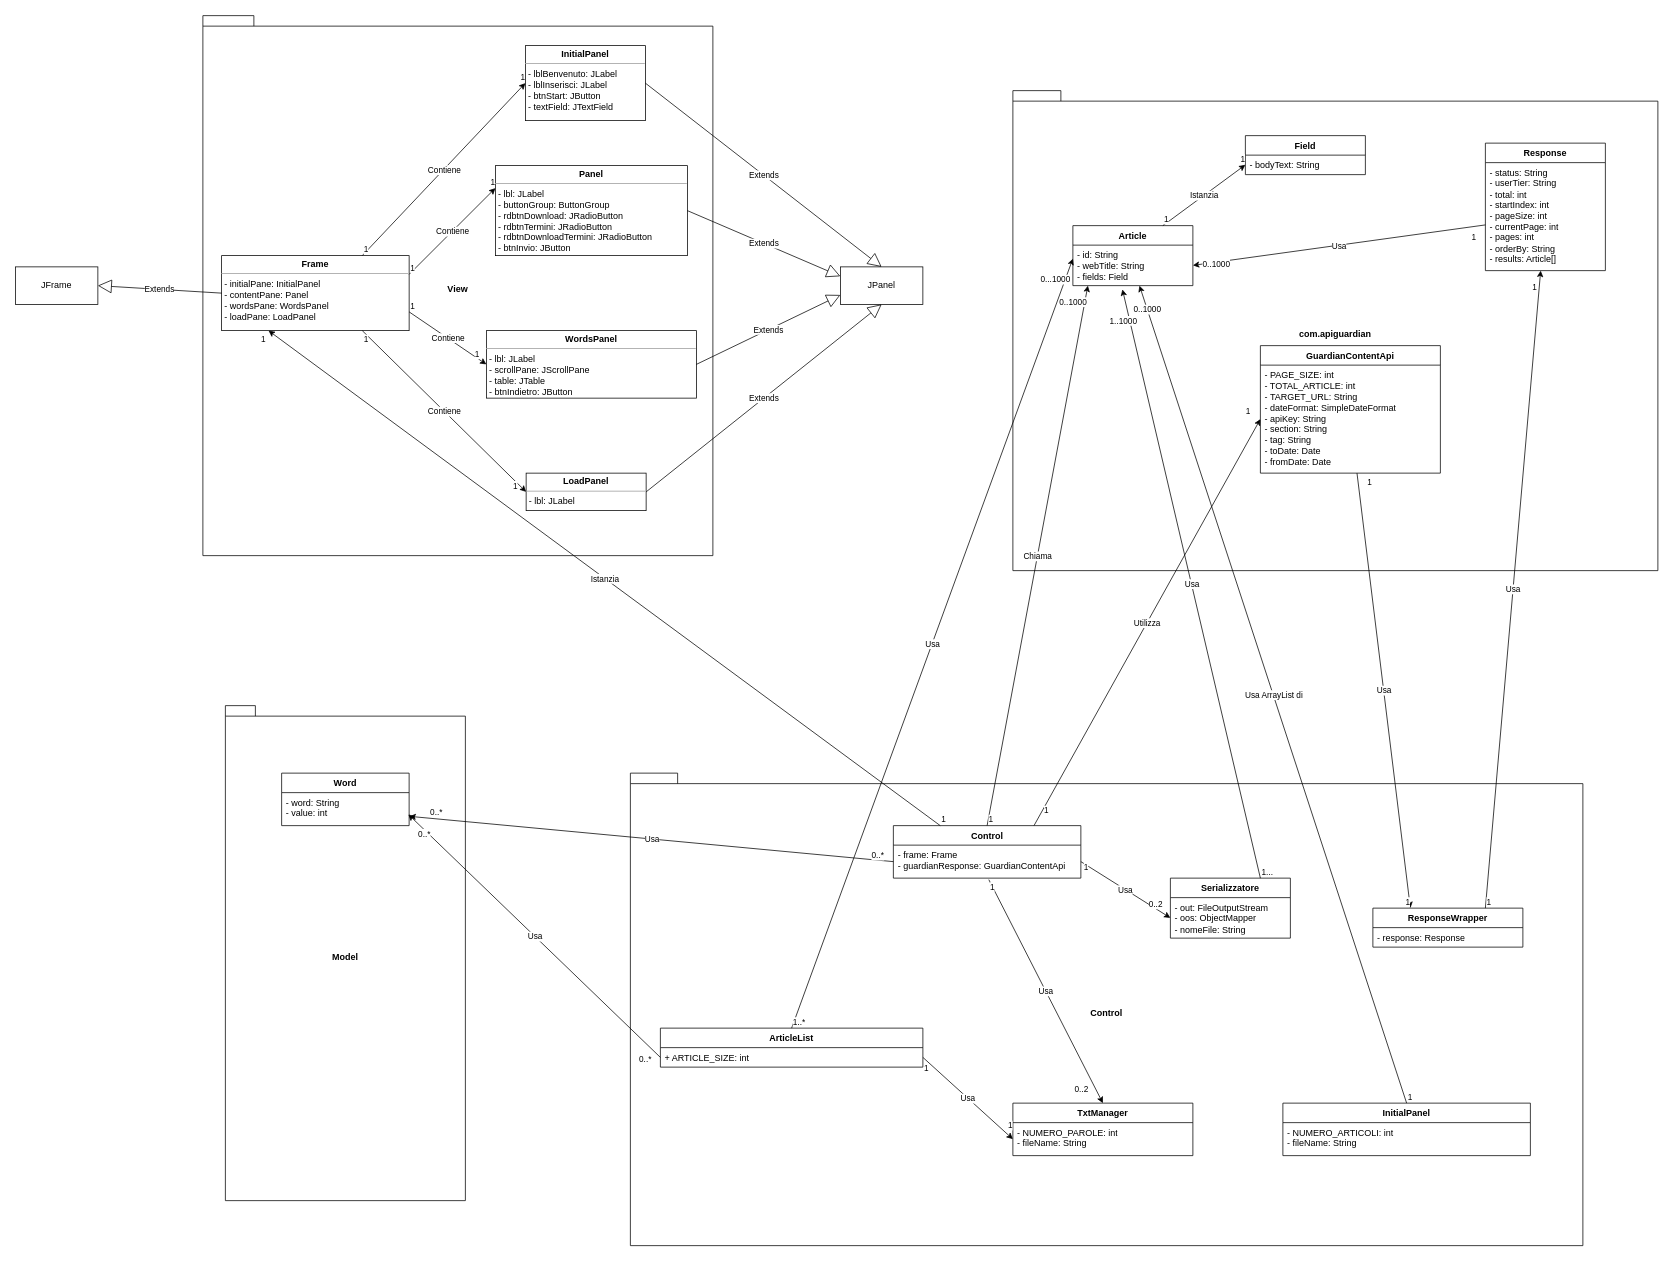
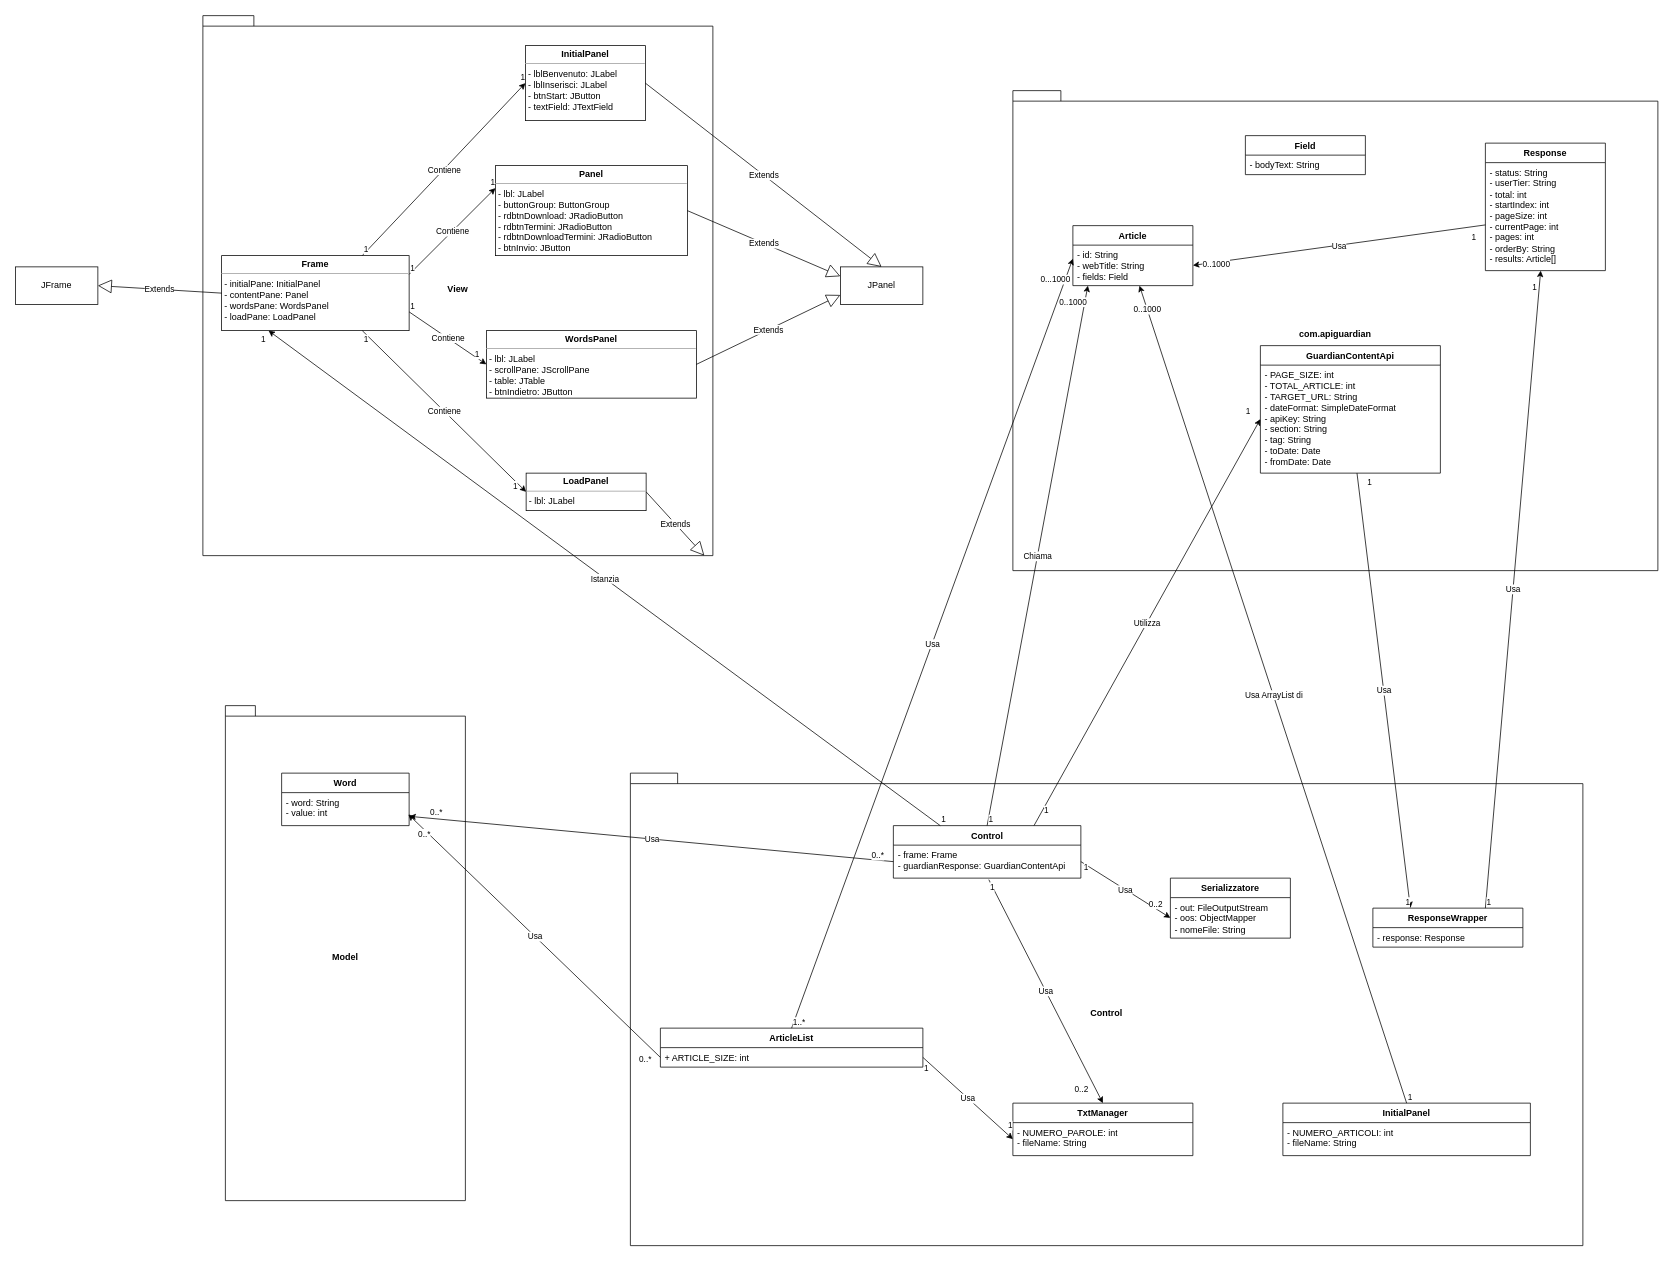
(1203, 196) -> none
(758, 402) -> (671, 518)
(1192, 585) -> none
